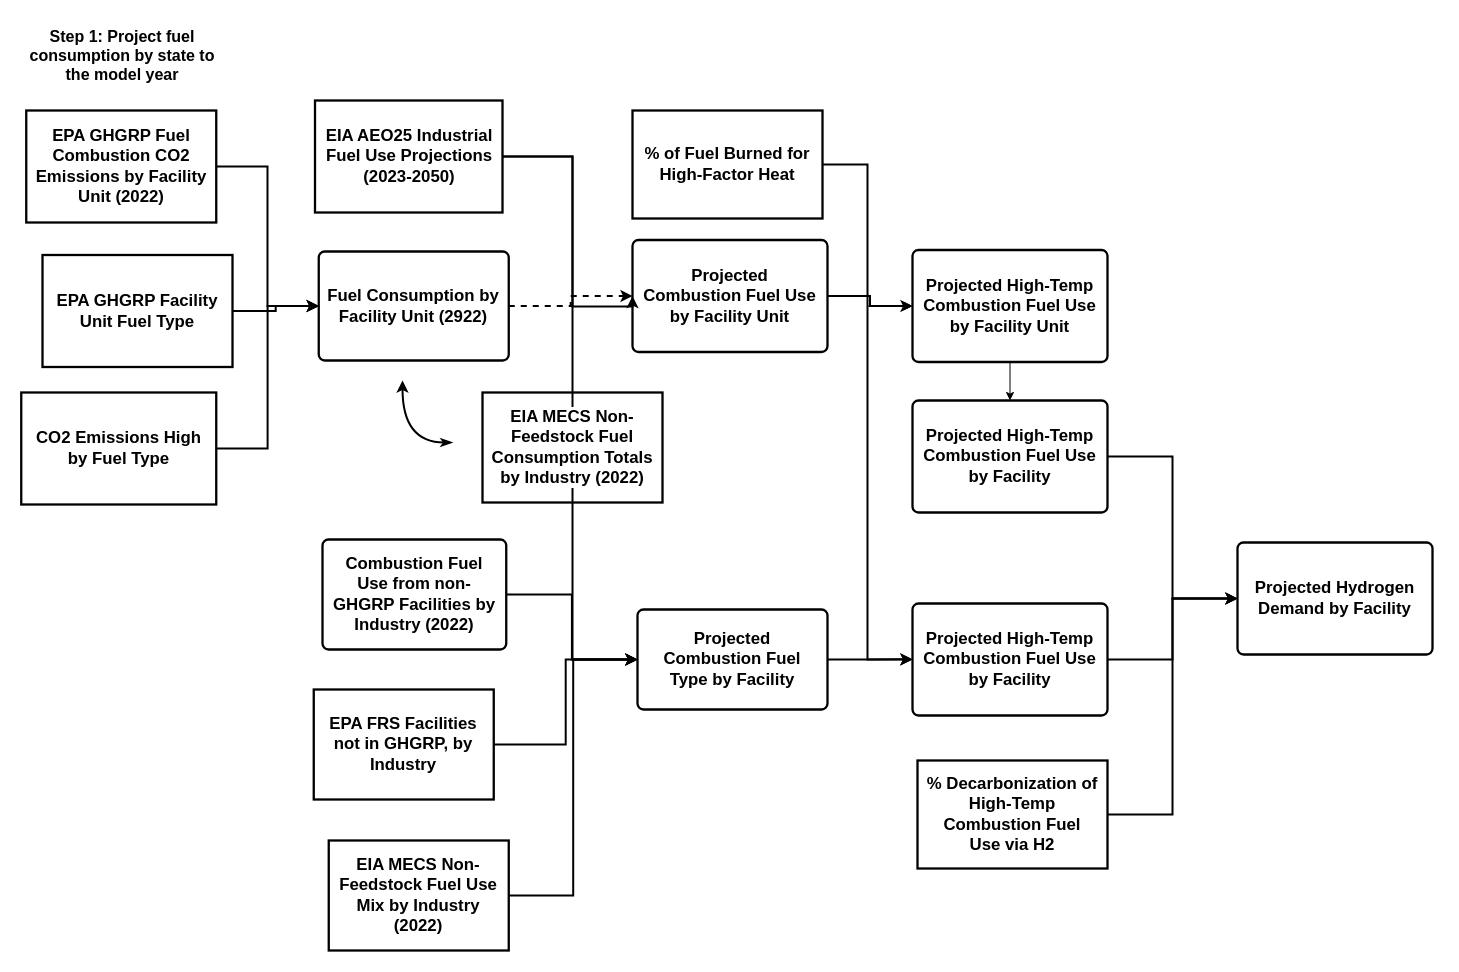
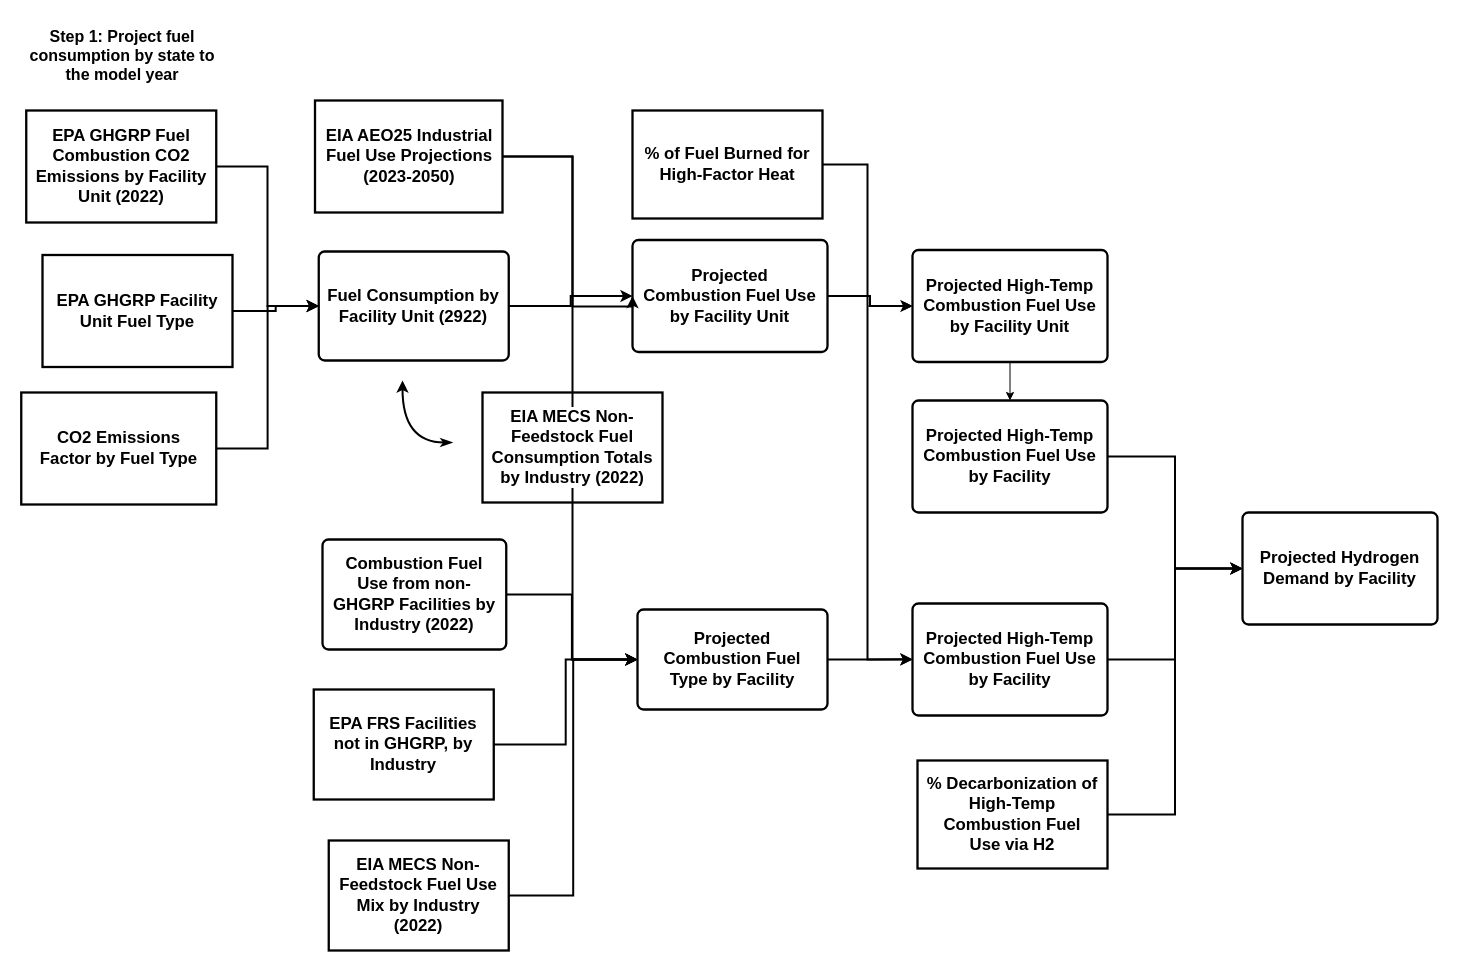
(541, 306) -> (541, 306)
(119, 449) -> (119, 449)
(1335, 599) -> (1340, 569)
